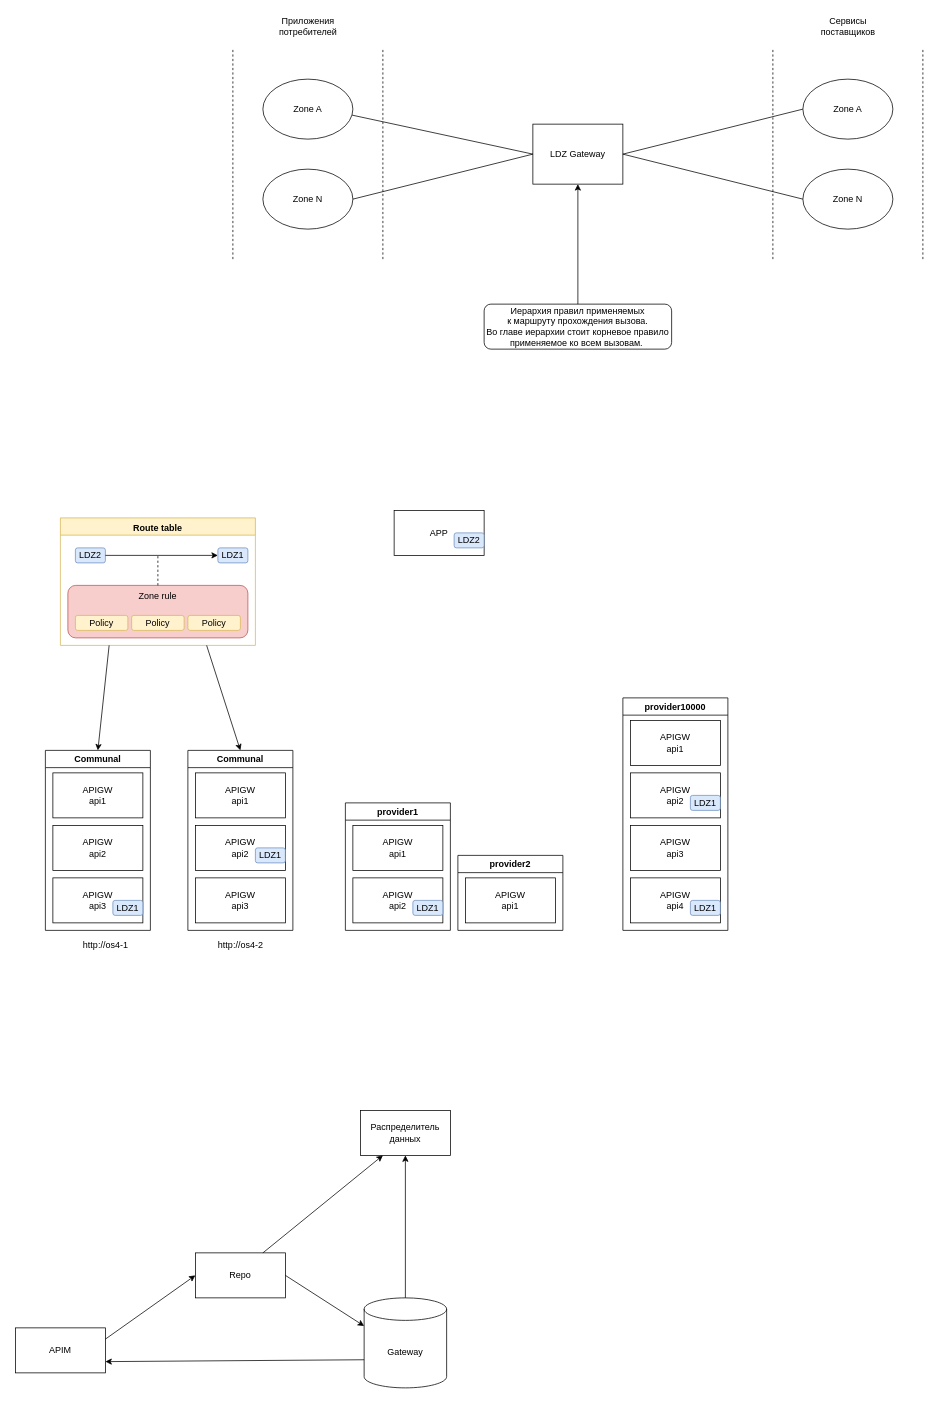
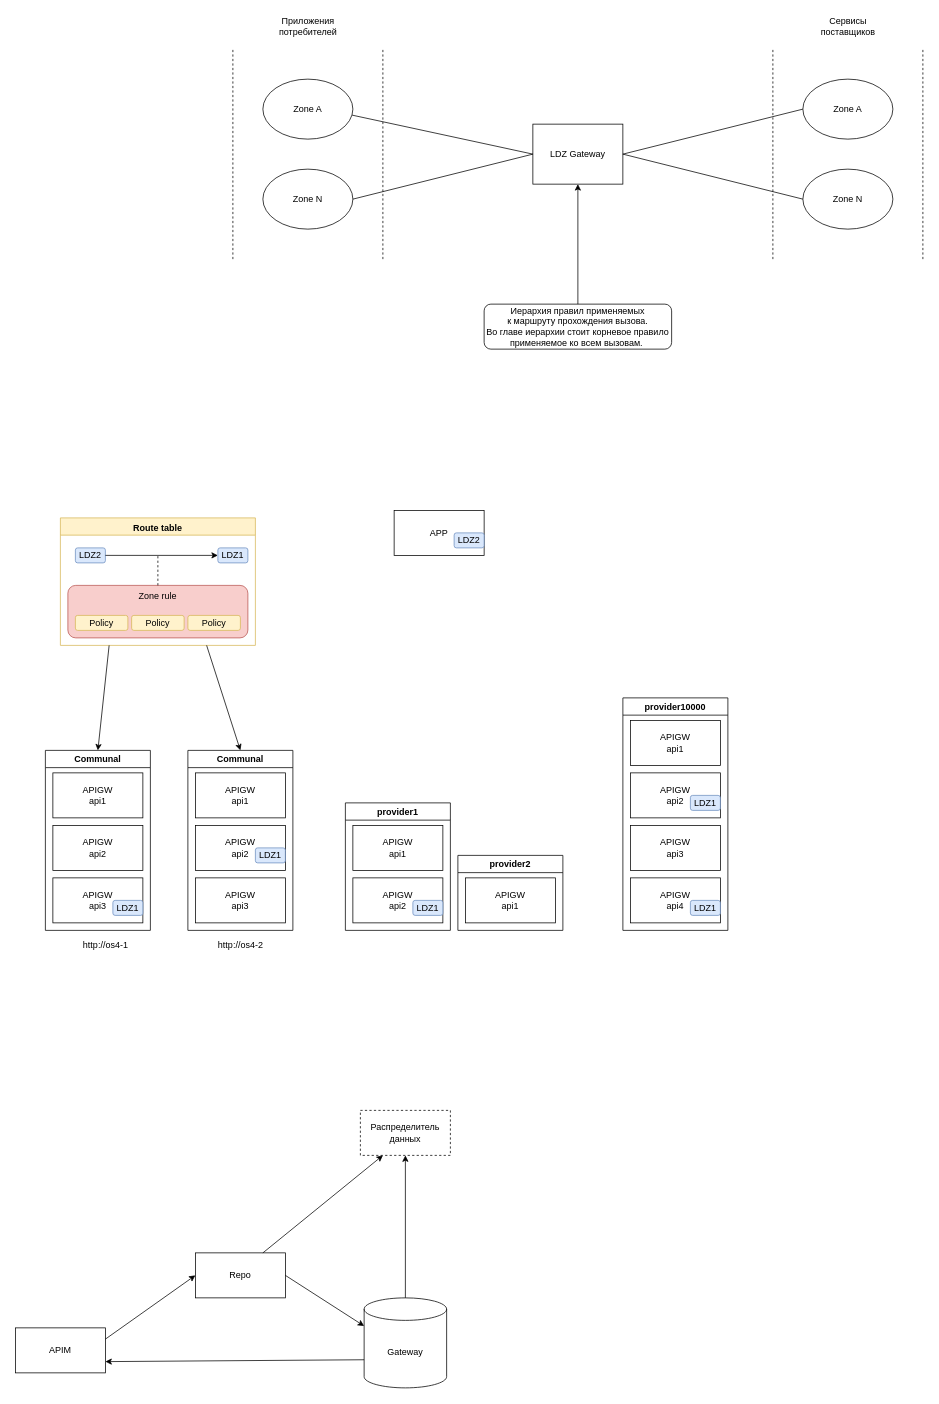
(405, 1133) -> (405, 1133)
